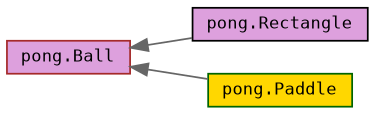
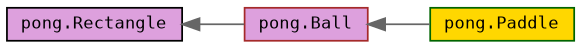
(170, 41) -> (222, 24)
